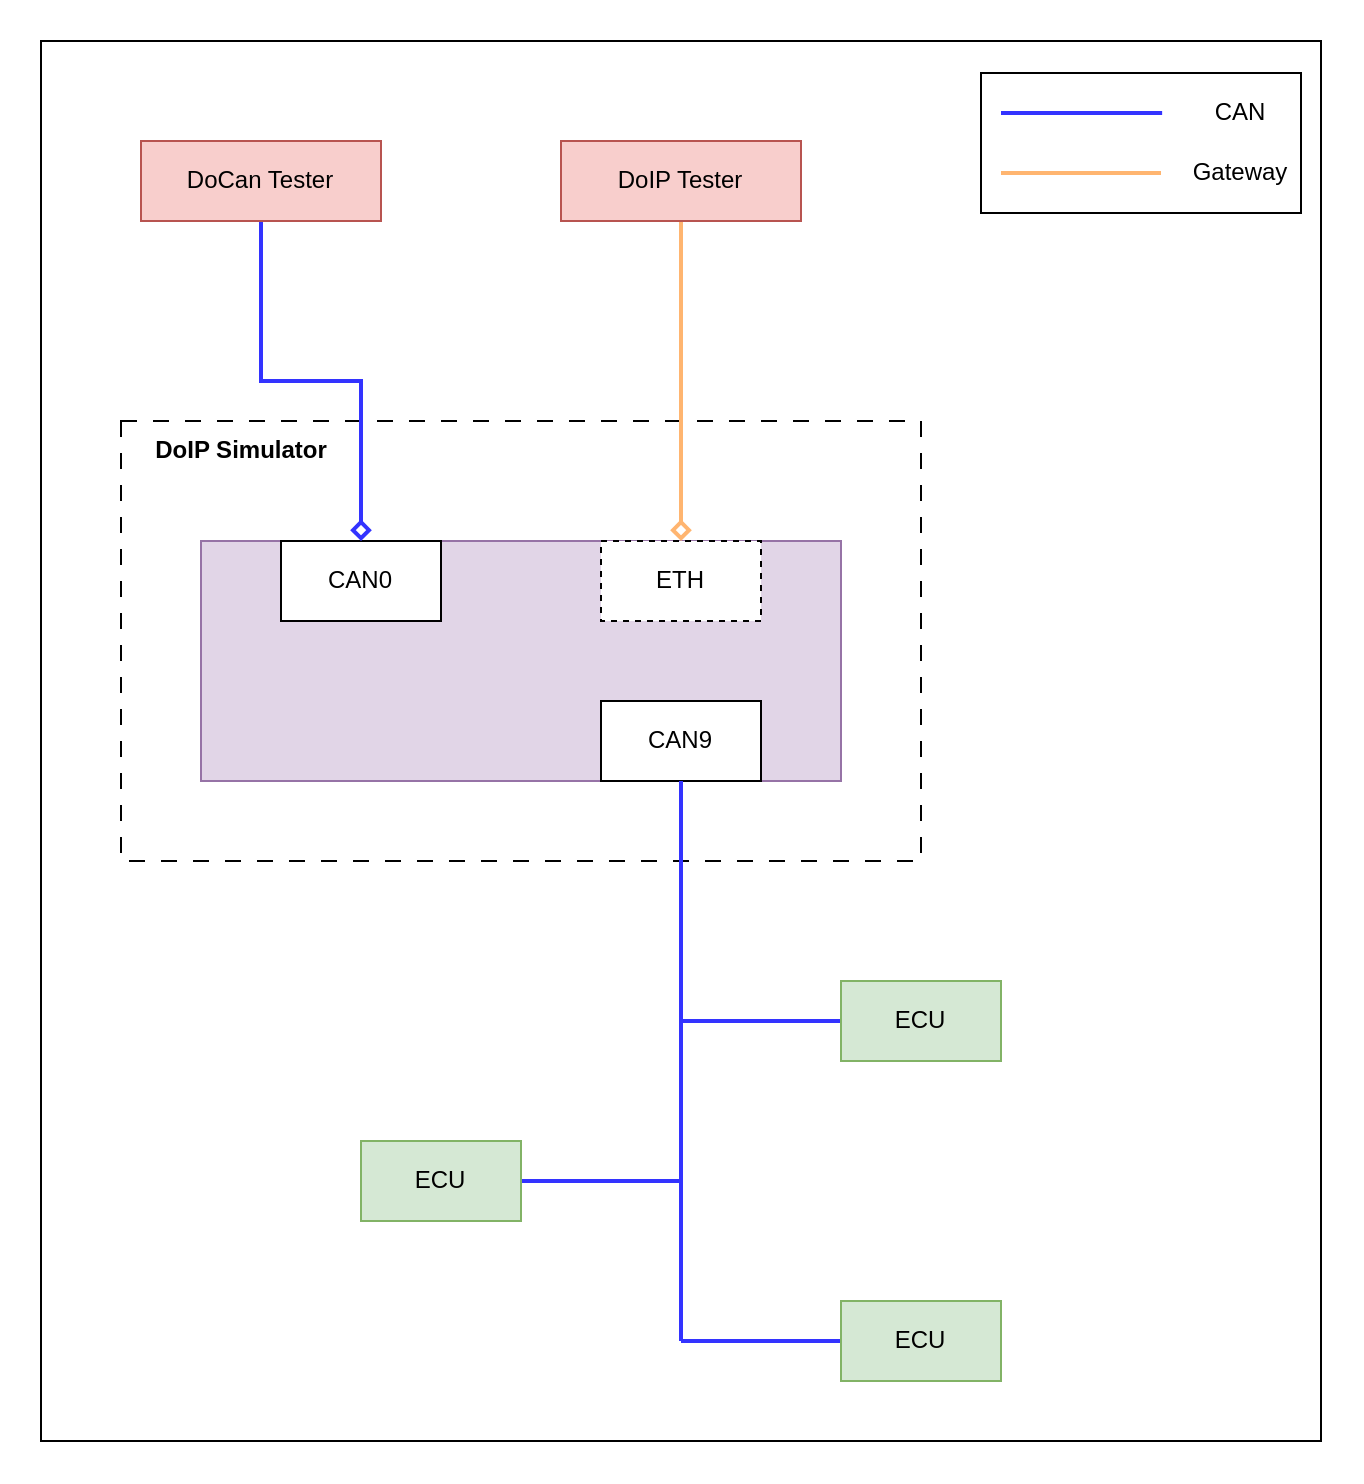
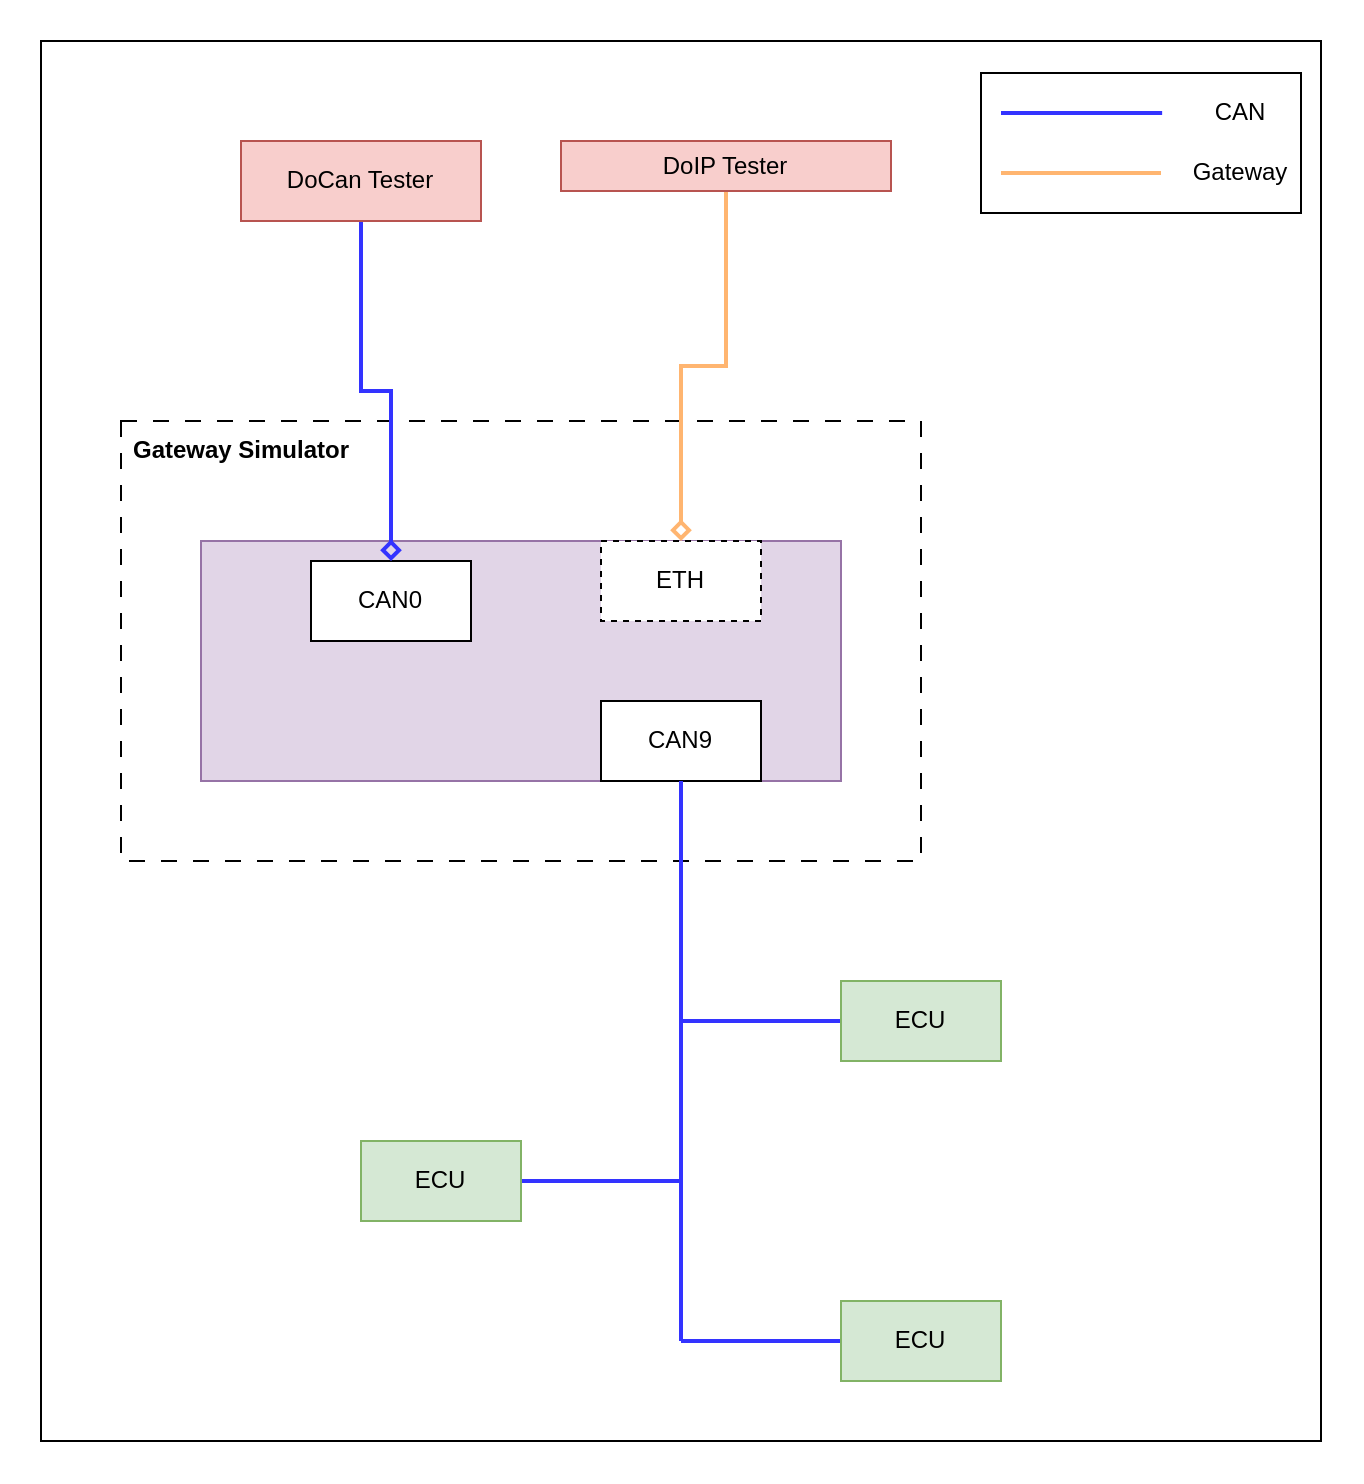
(261, 181) -> (361, 181)
(681, 181) -> (726, 166)
(242, 451) -> (242, 451)
(361, 581) -> (391, 601)
